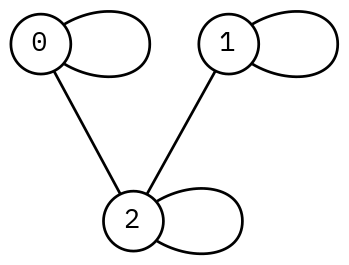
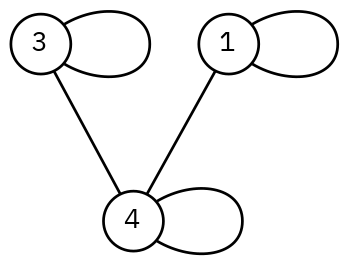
(41, 44) -> (41, 44)
(133, 221) -> (133, 221)
